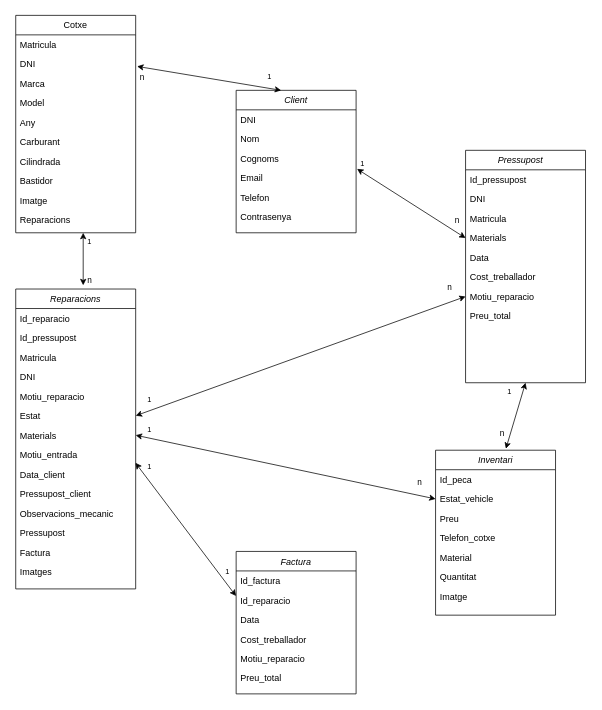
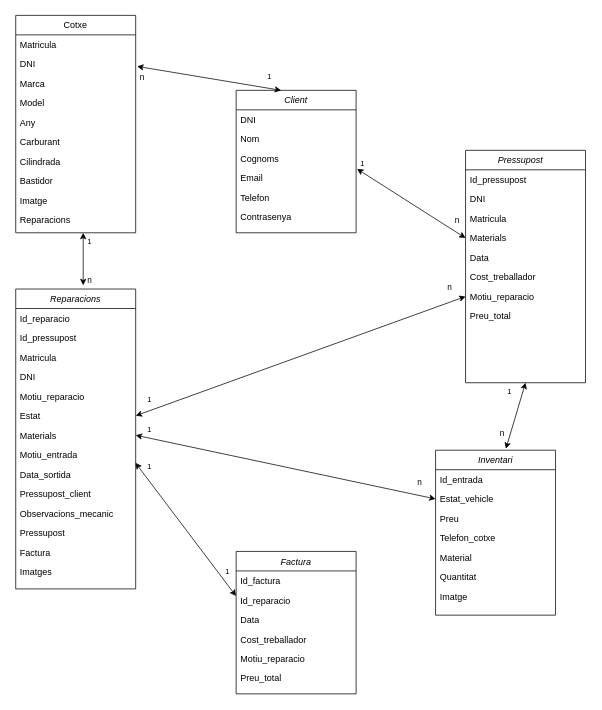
(45, 475) -> (49, 475)
(457, 480) -> (465, 480)
